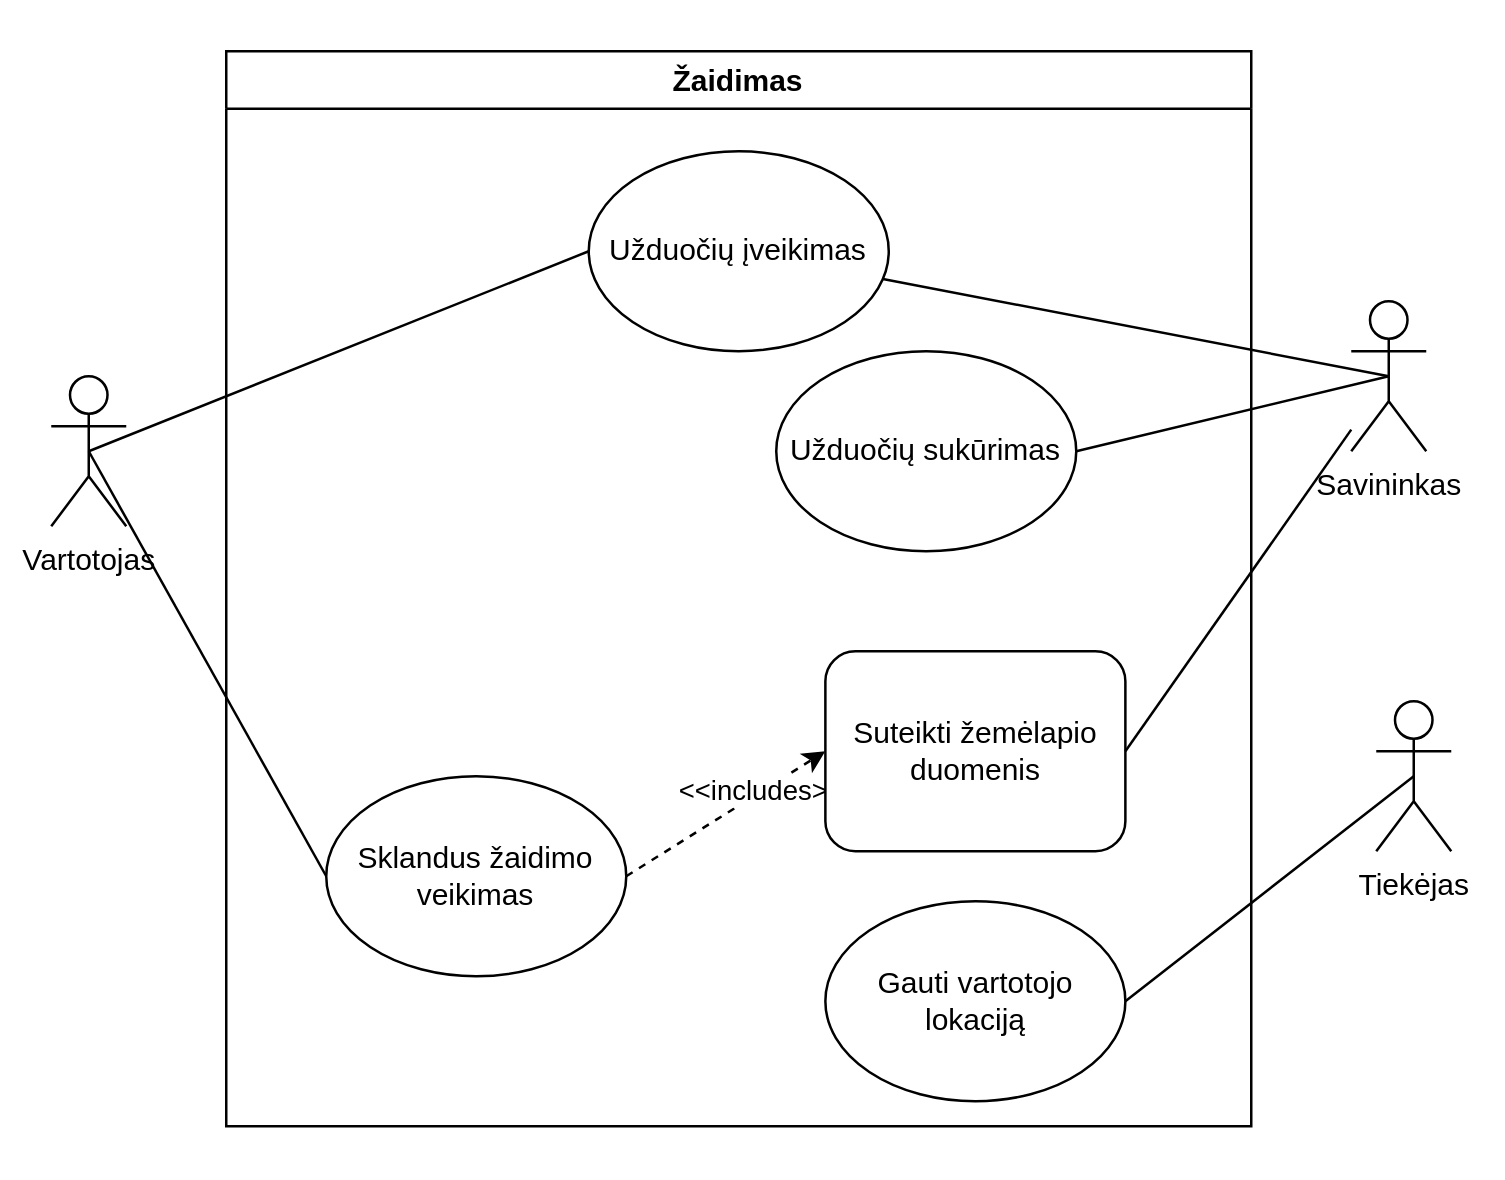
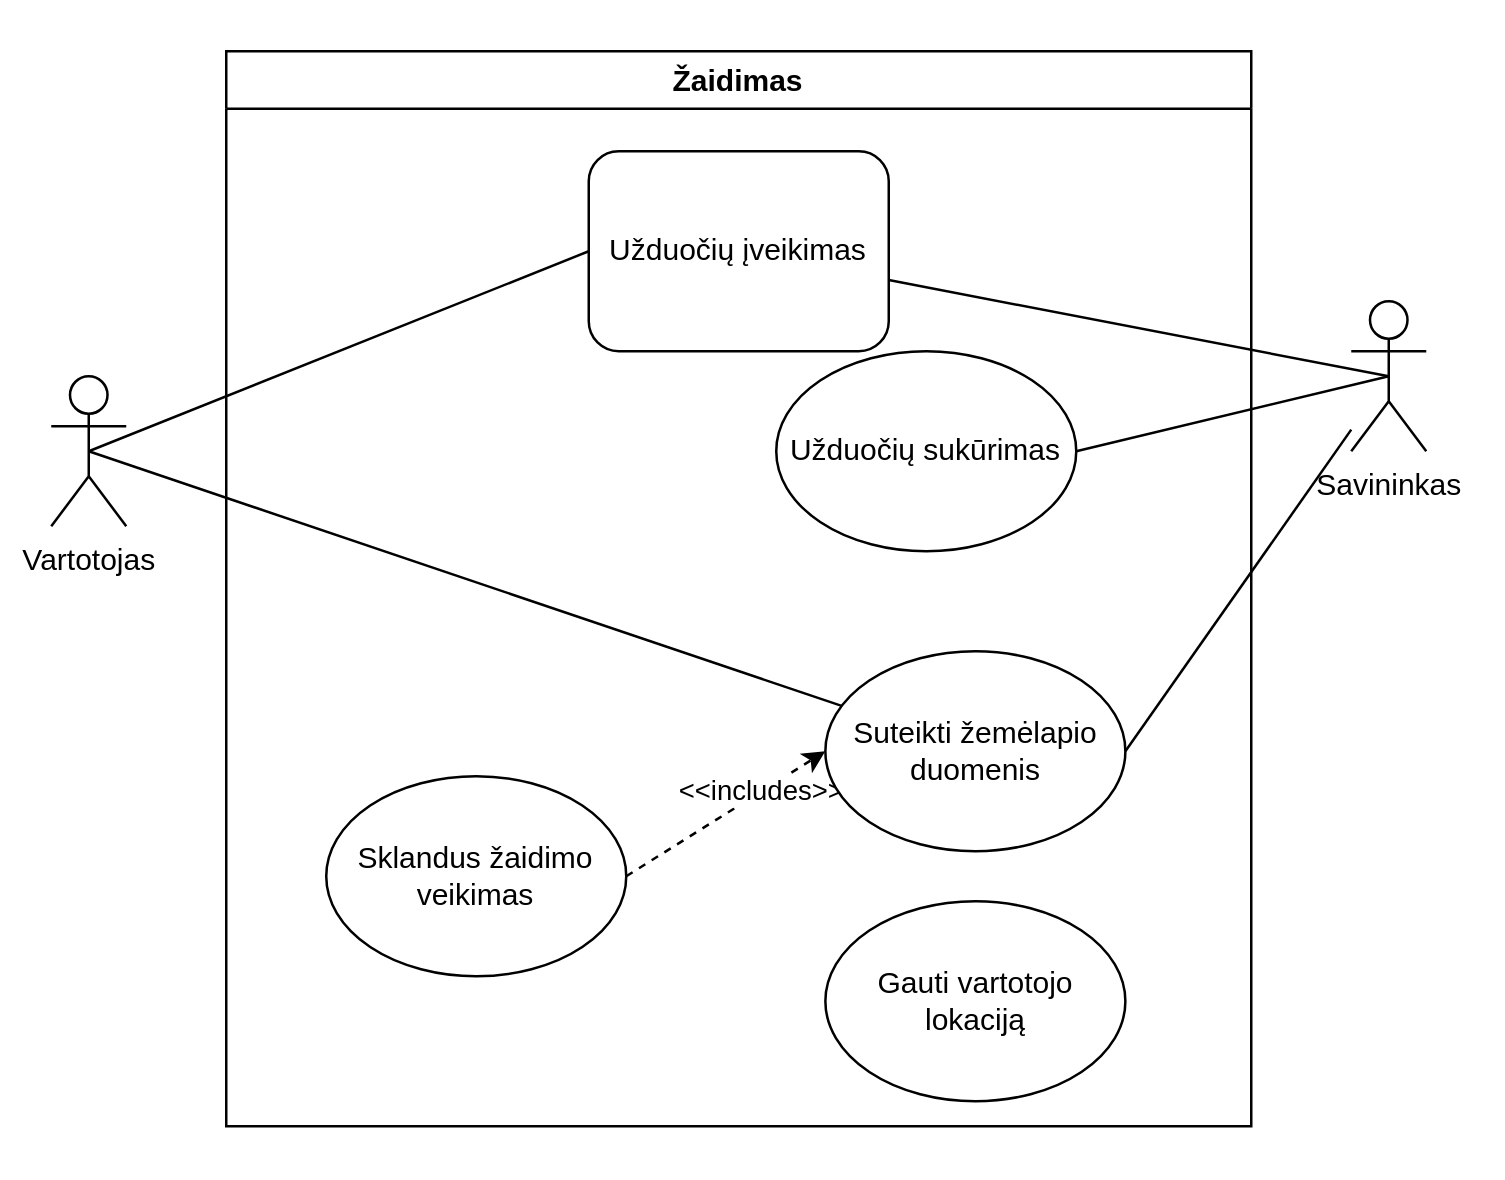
(739, 251) -> (739, 251)
(160, 579) -> (536, 603)
(975, 751) -> (975, 751)
(1414, 776) -> none
(1332, 840) -> none
